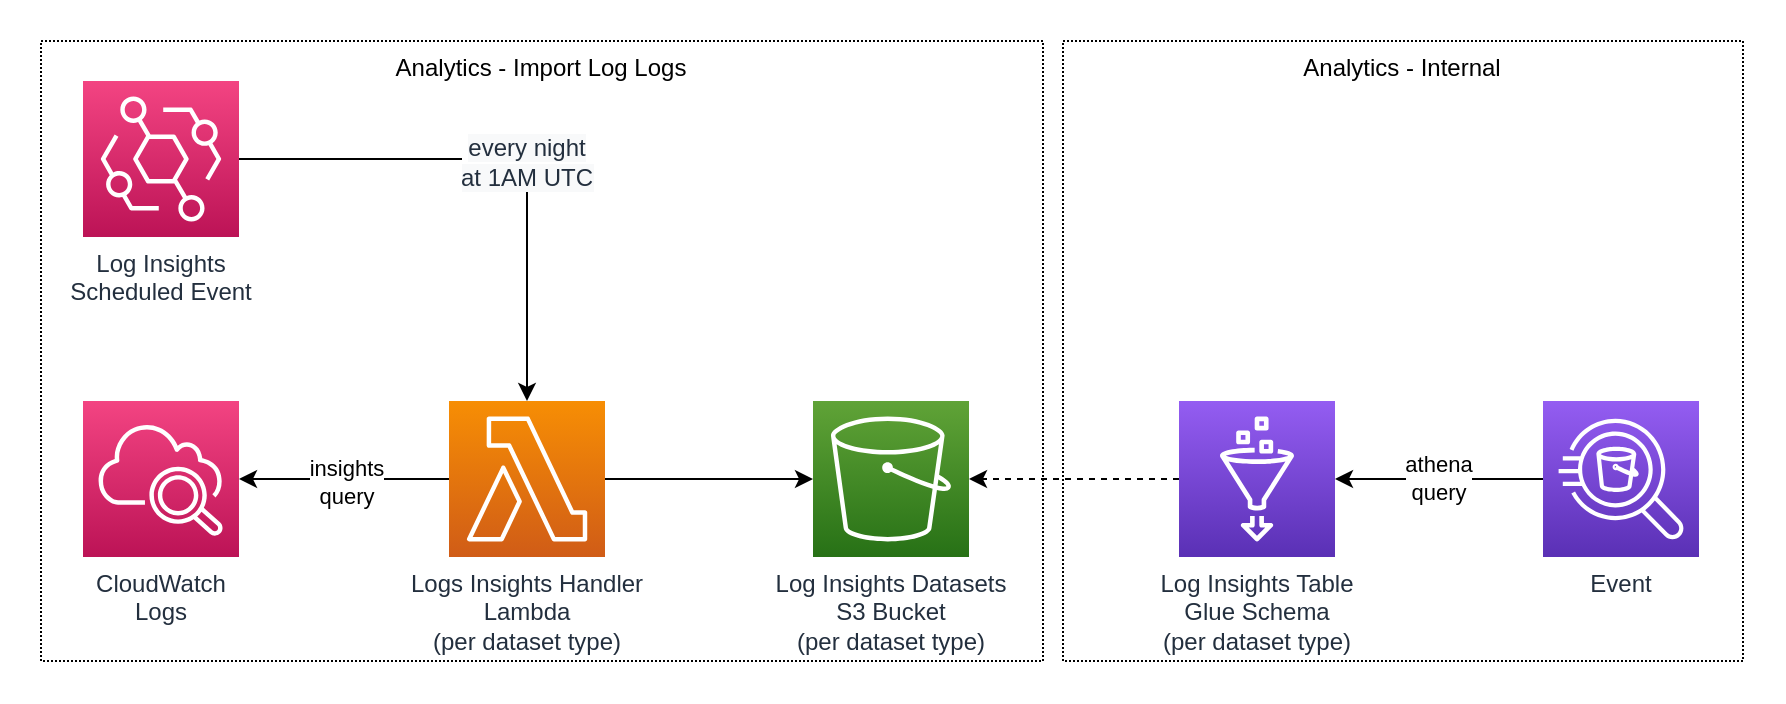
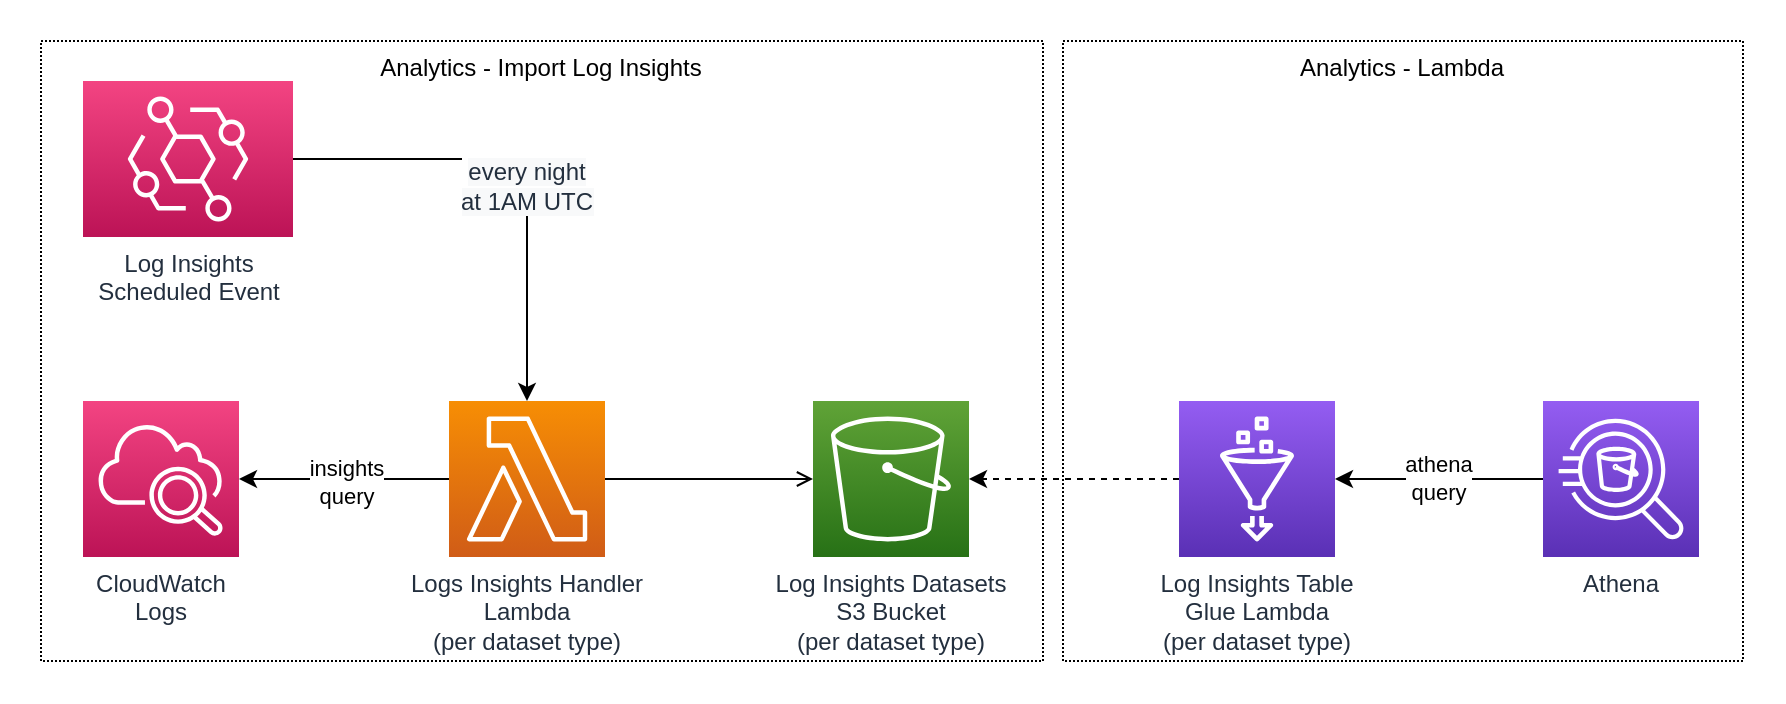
(542, 69) -> (542, 69)
(1403, 69) -> (1403, 69)
(161, 159) -> (188, 159)
(798, 479) -> (800, 479)
(1622, 585) -> (1622, 585)
(1258, 614) -> (1258, 614)
